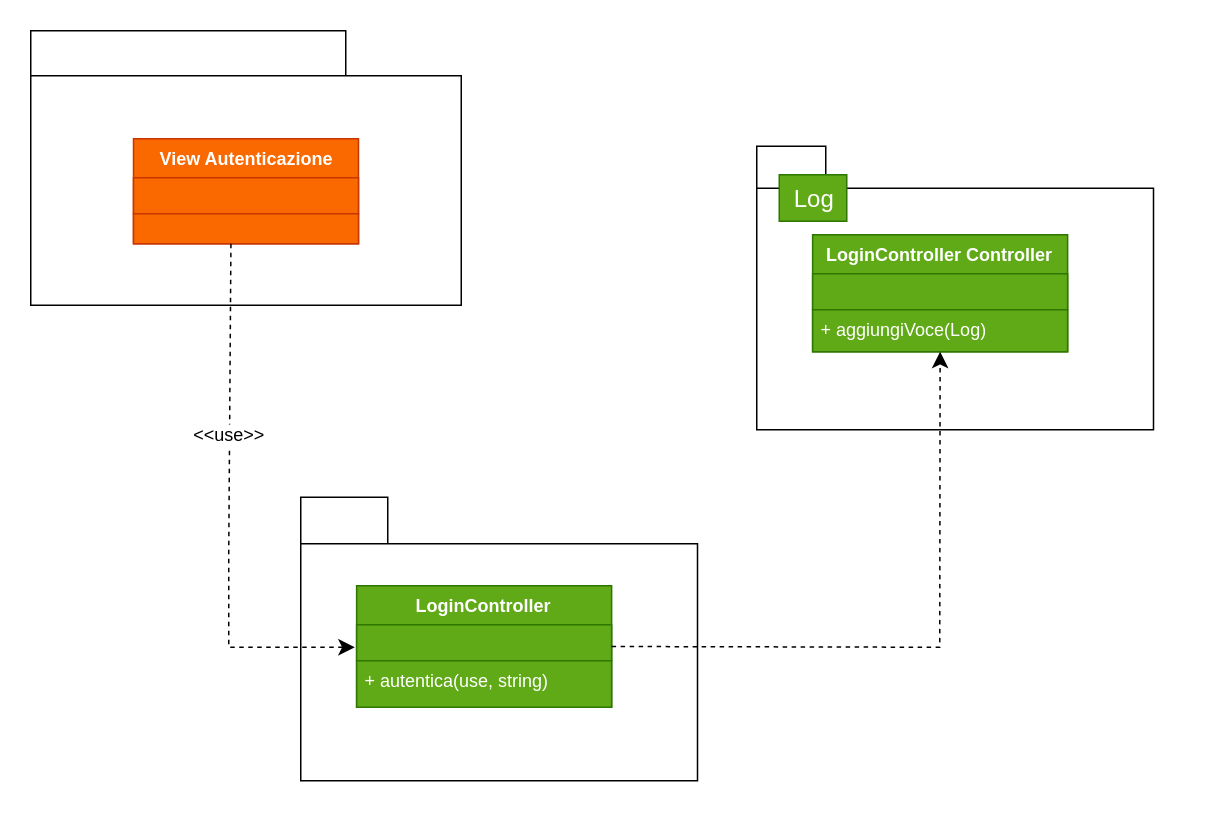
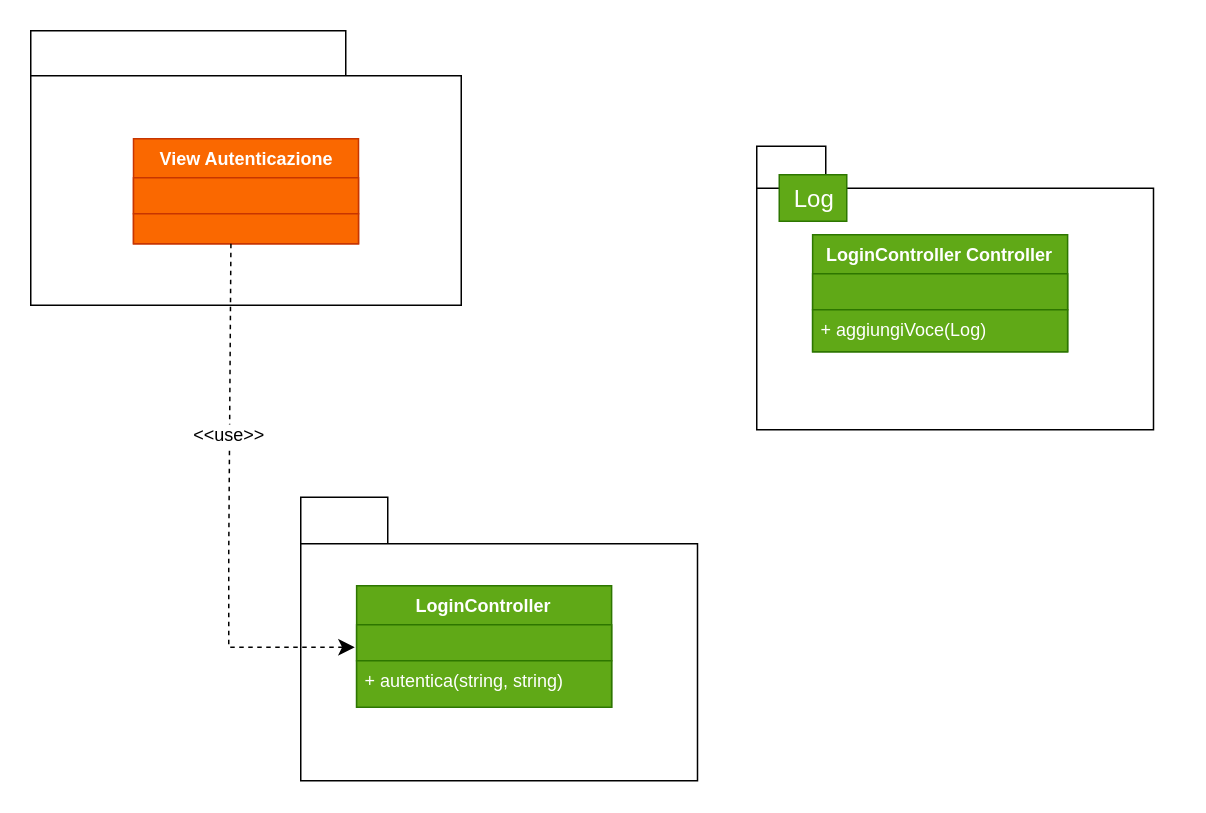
(918, 647) -> none
(475, 682) -> (485, 693)
